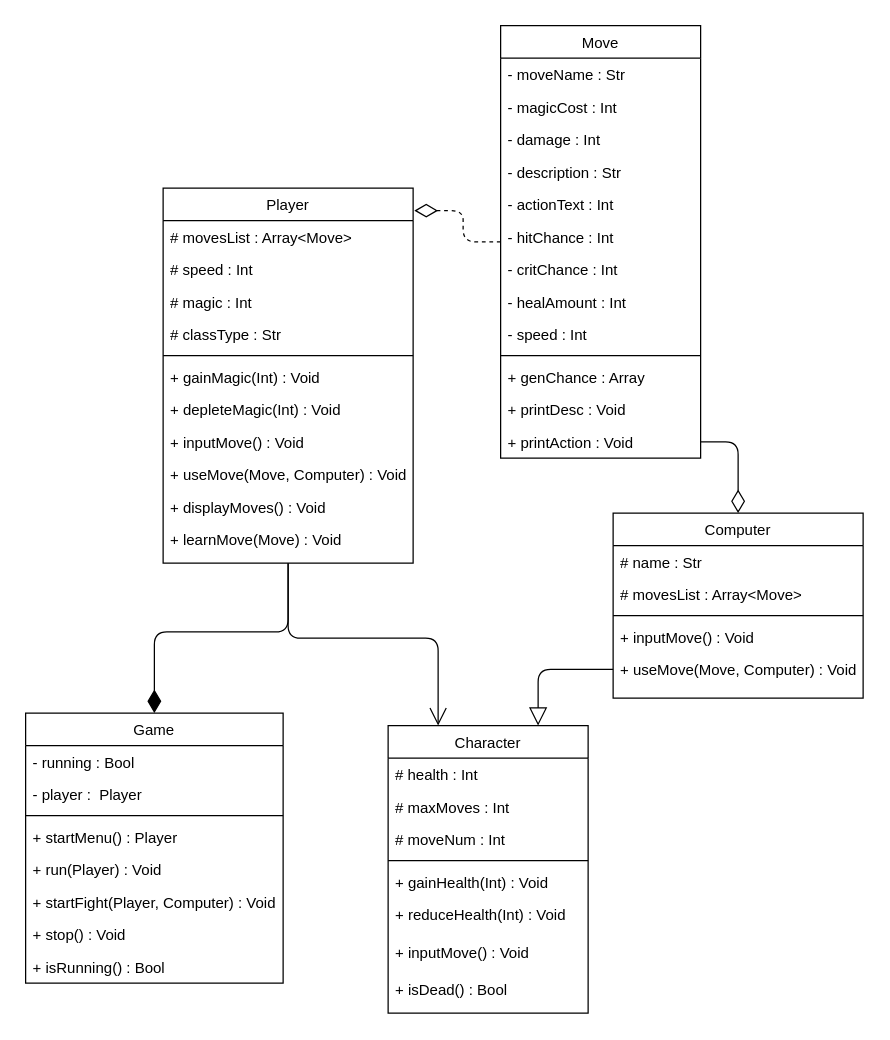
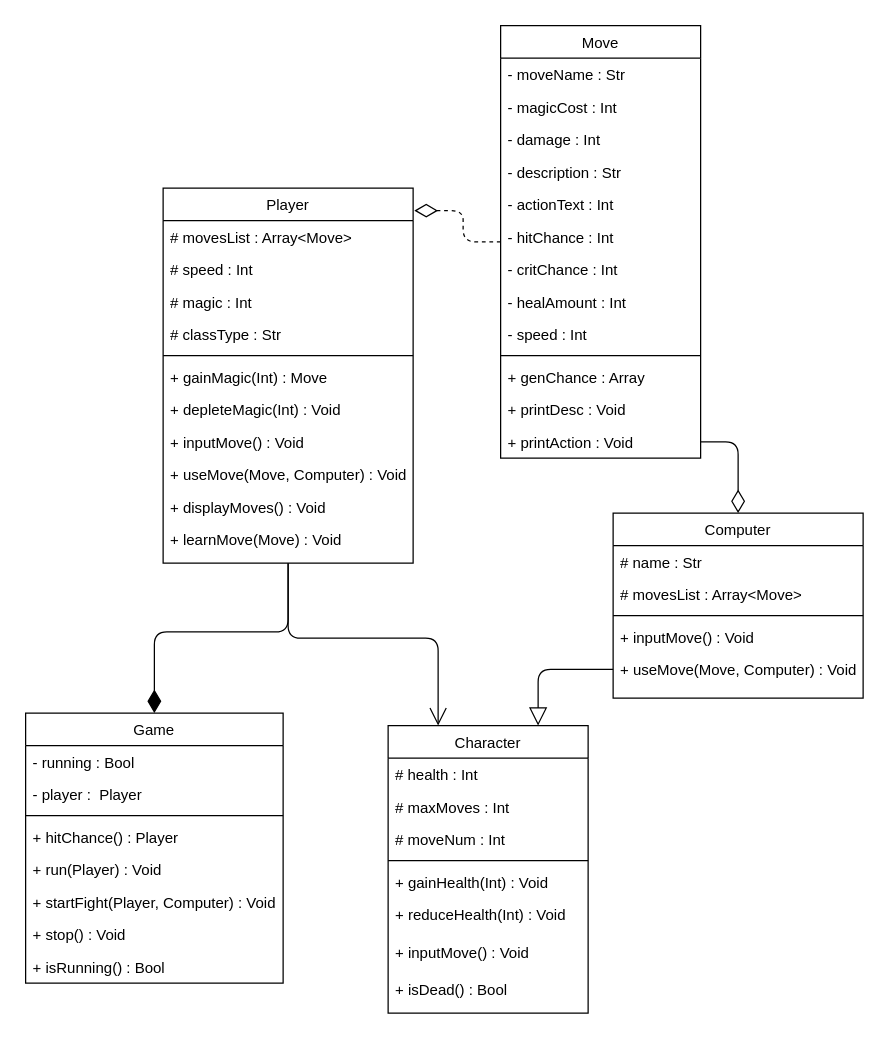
(253, 378) -> (255, 378)
(115, 838) -> (113, 838)
